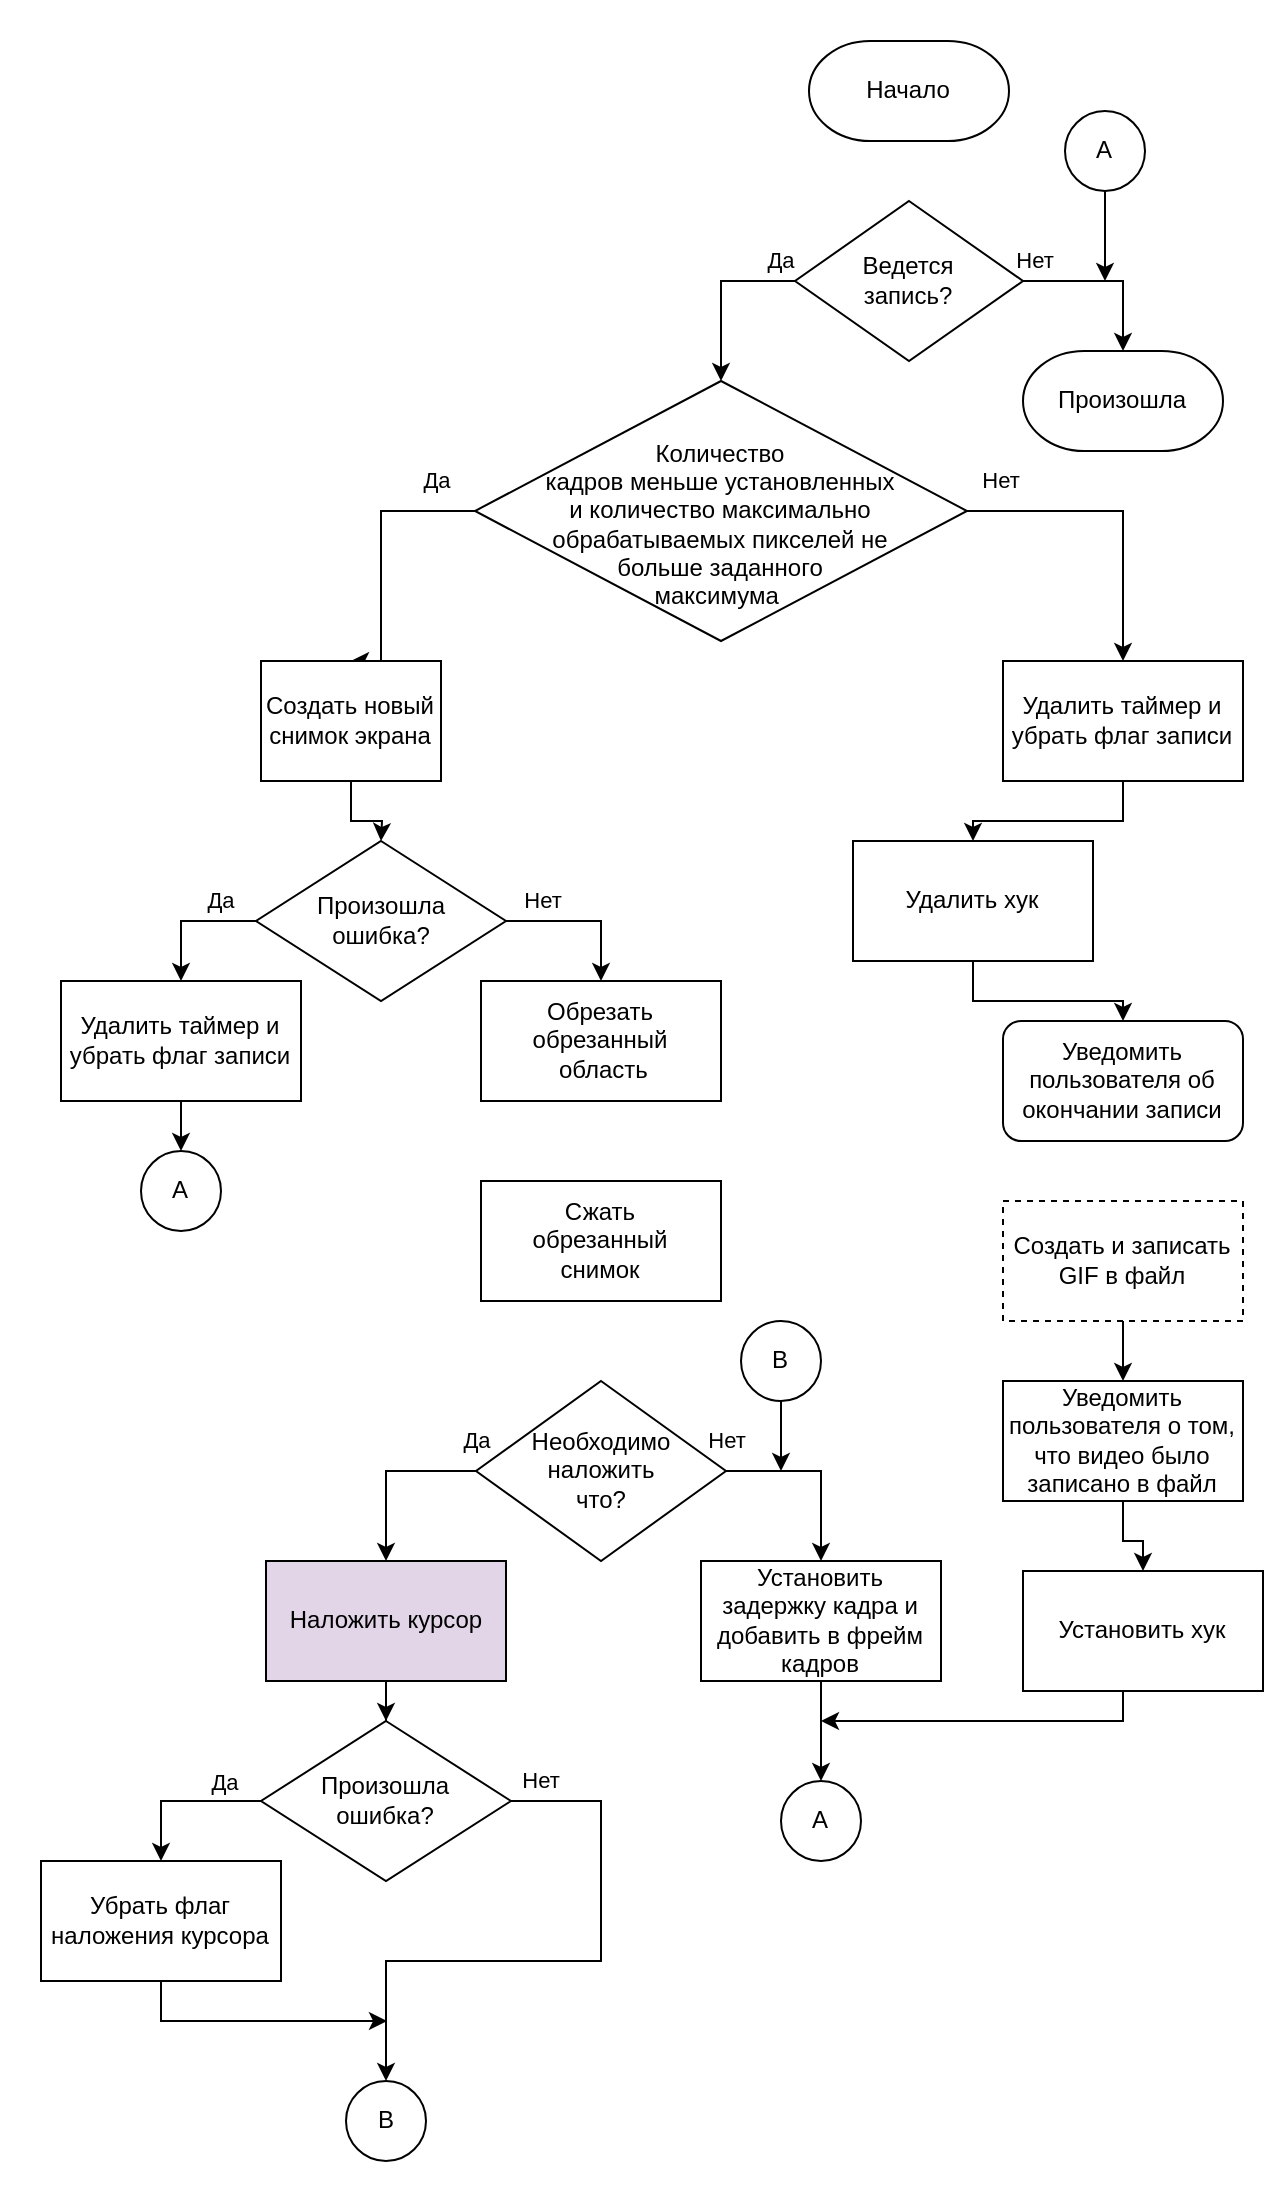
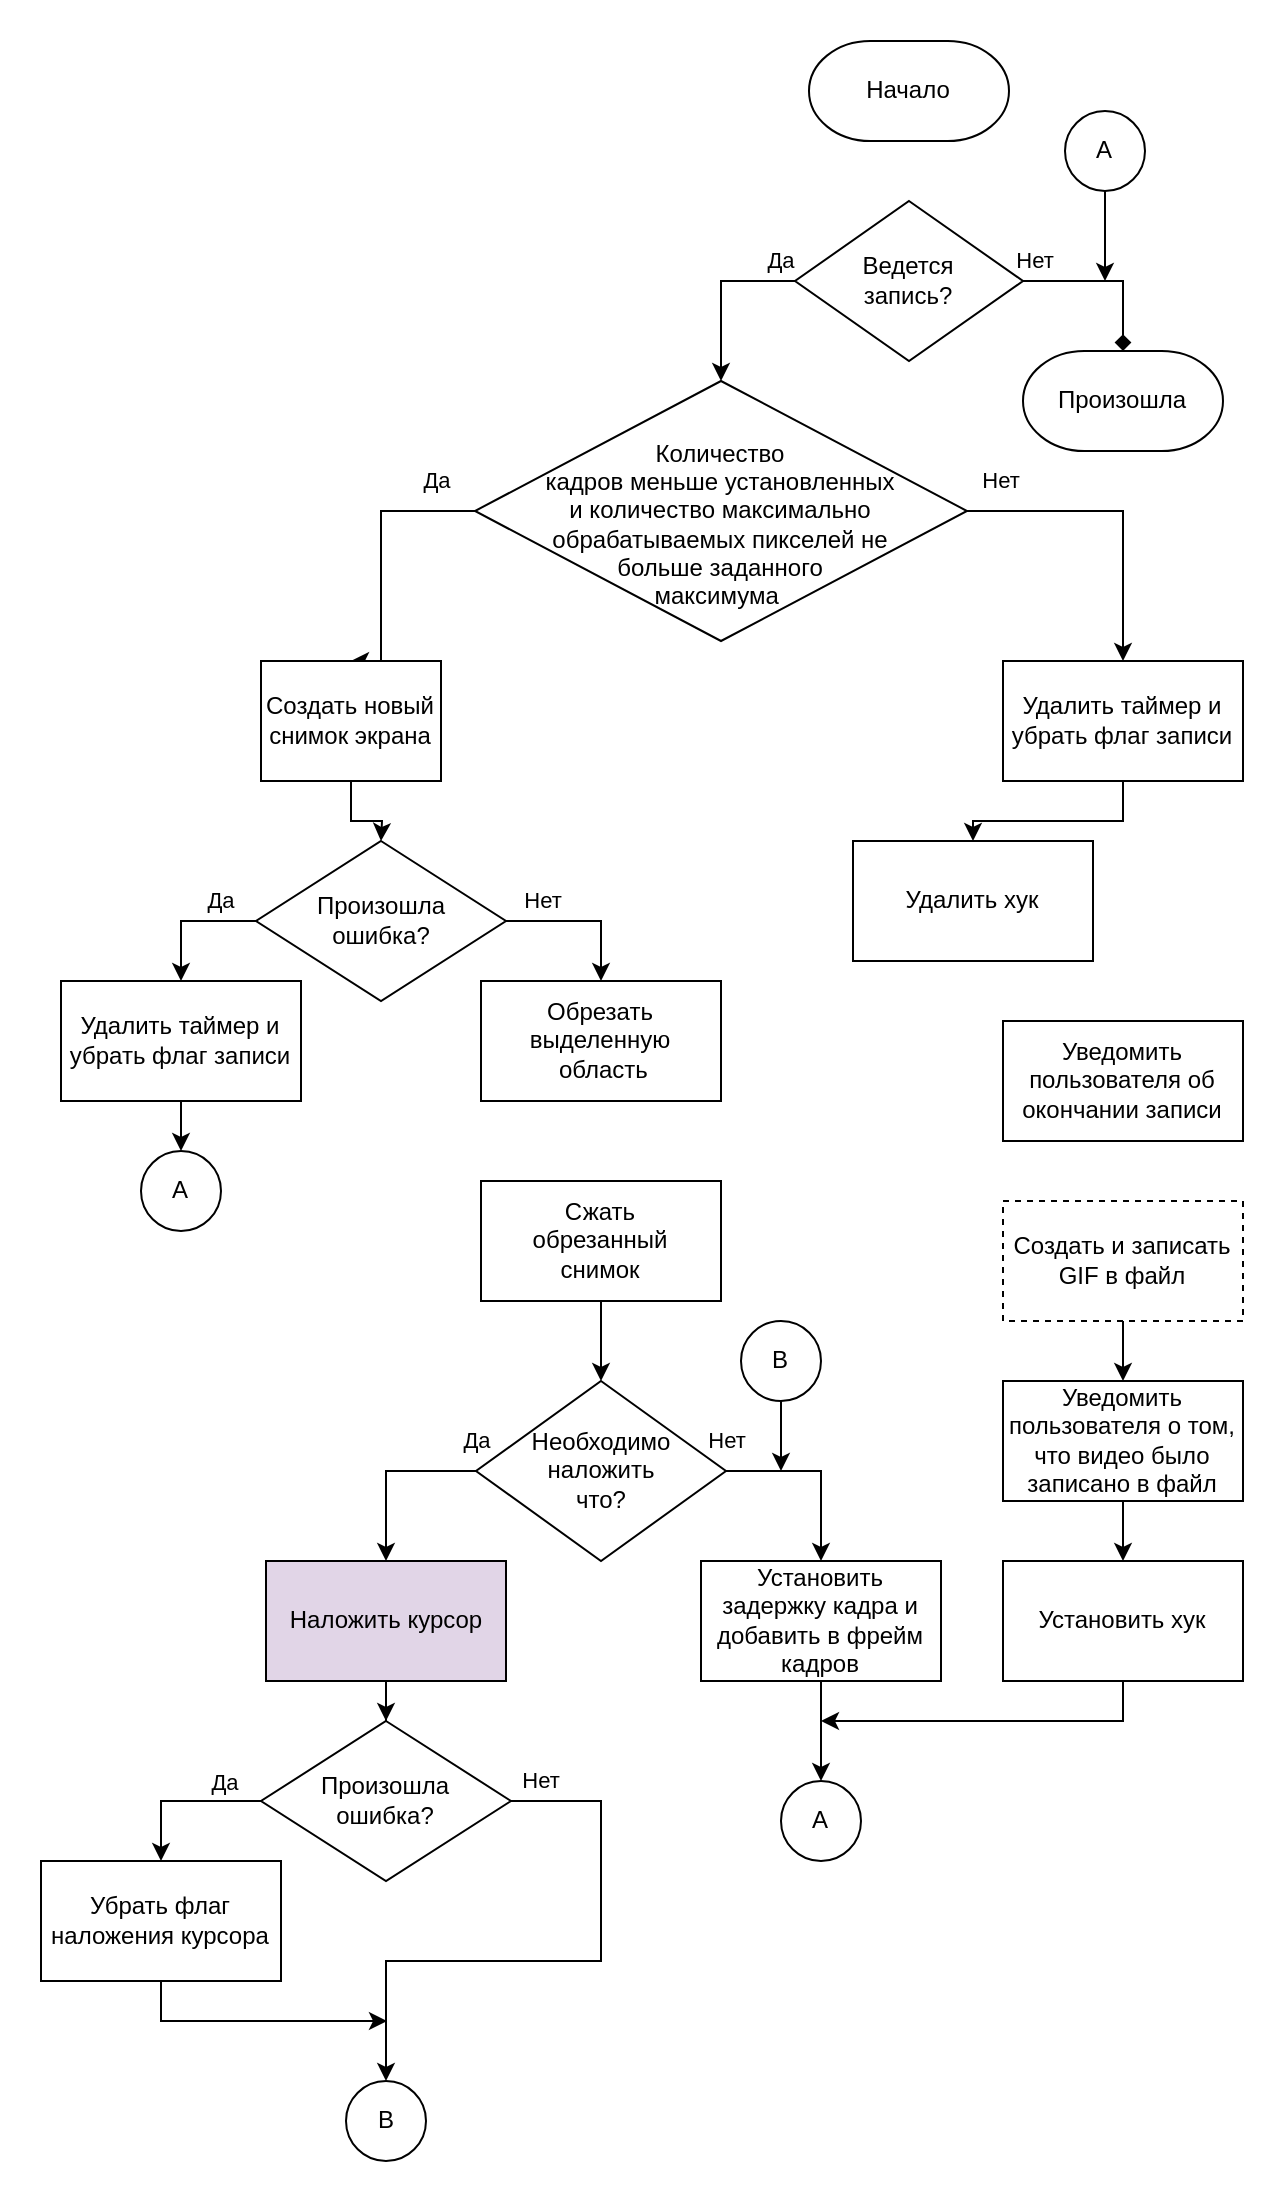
(1123, 336) -> (1123, 335)
(1031, 1001) -> none
(601, 1041) -> (601, 1041)
(1123, 1081) -> (1123, 1081)
none -> (601, 1334)
(1143, 1631) -> (1123, 1621)
